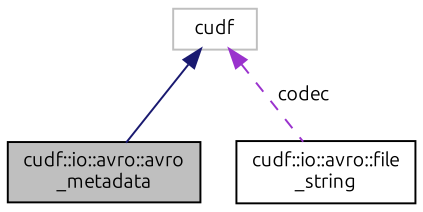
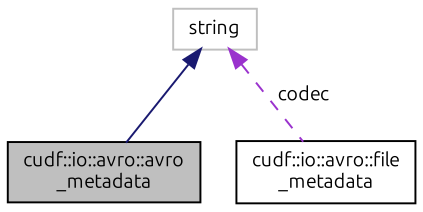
(215, 29) -> (215, 29)
(326, 172) -> (326, 172)
